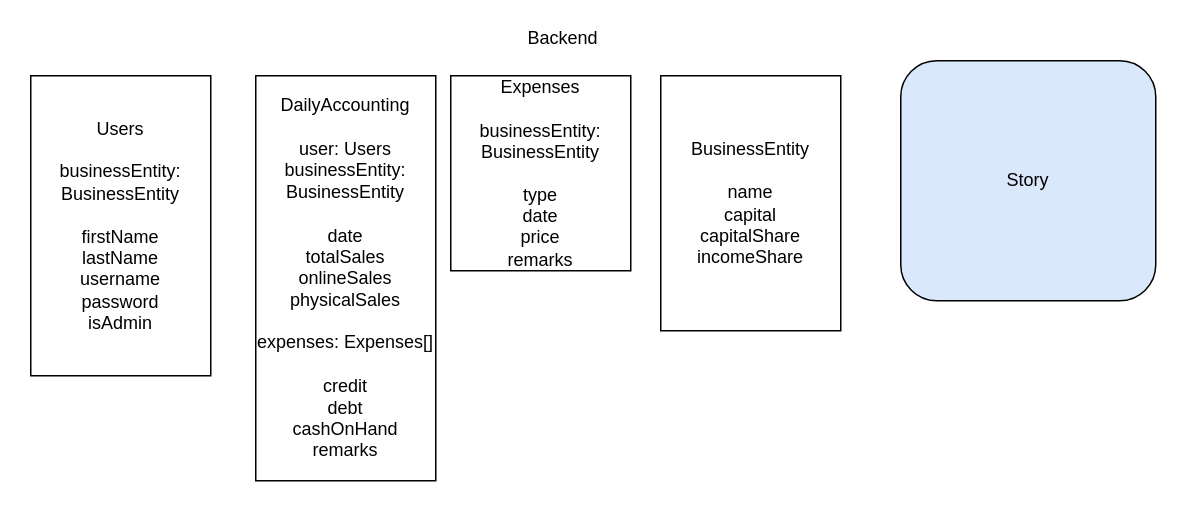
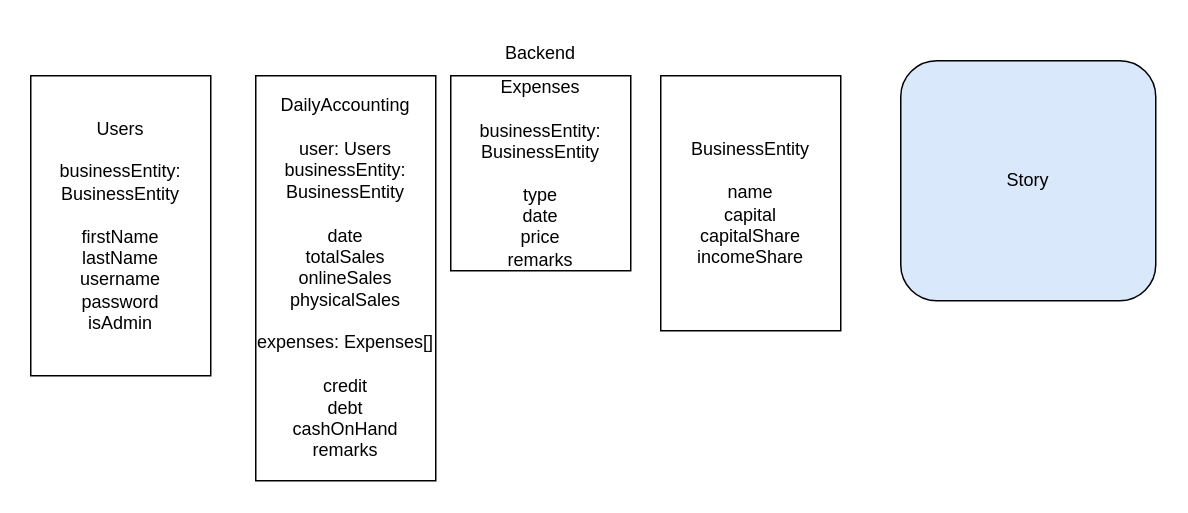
(563, 38) -> (541, 53)
